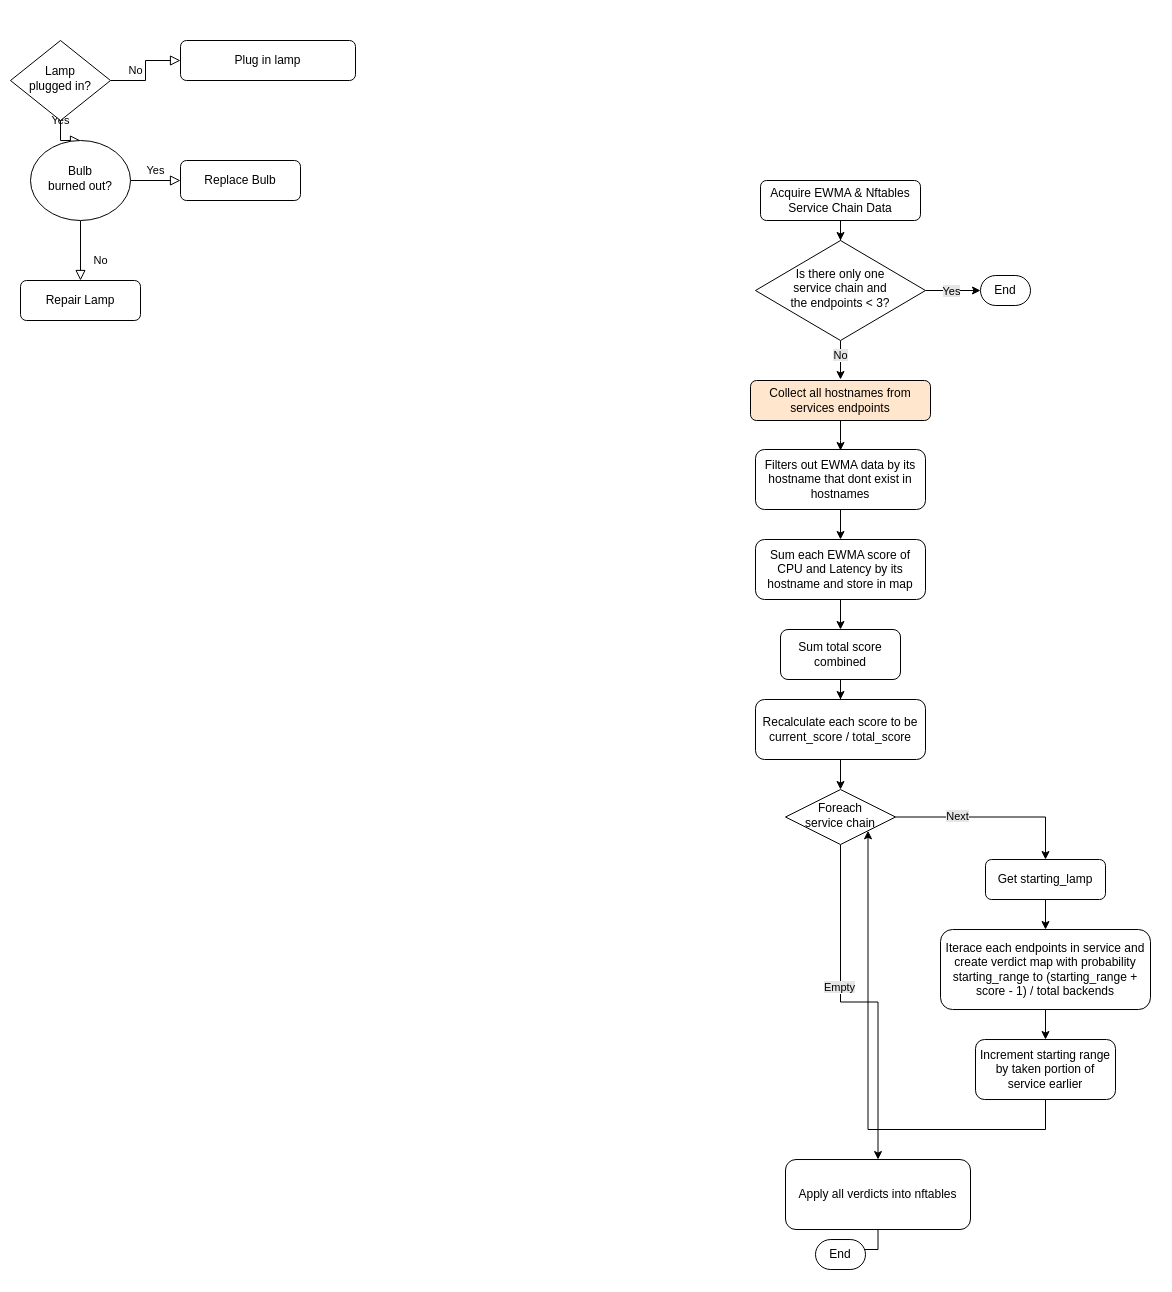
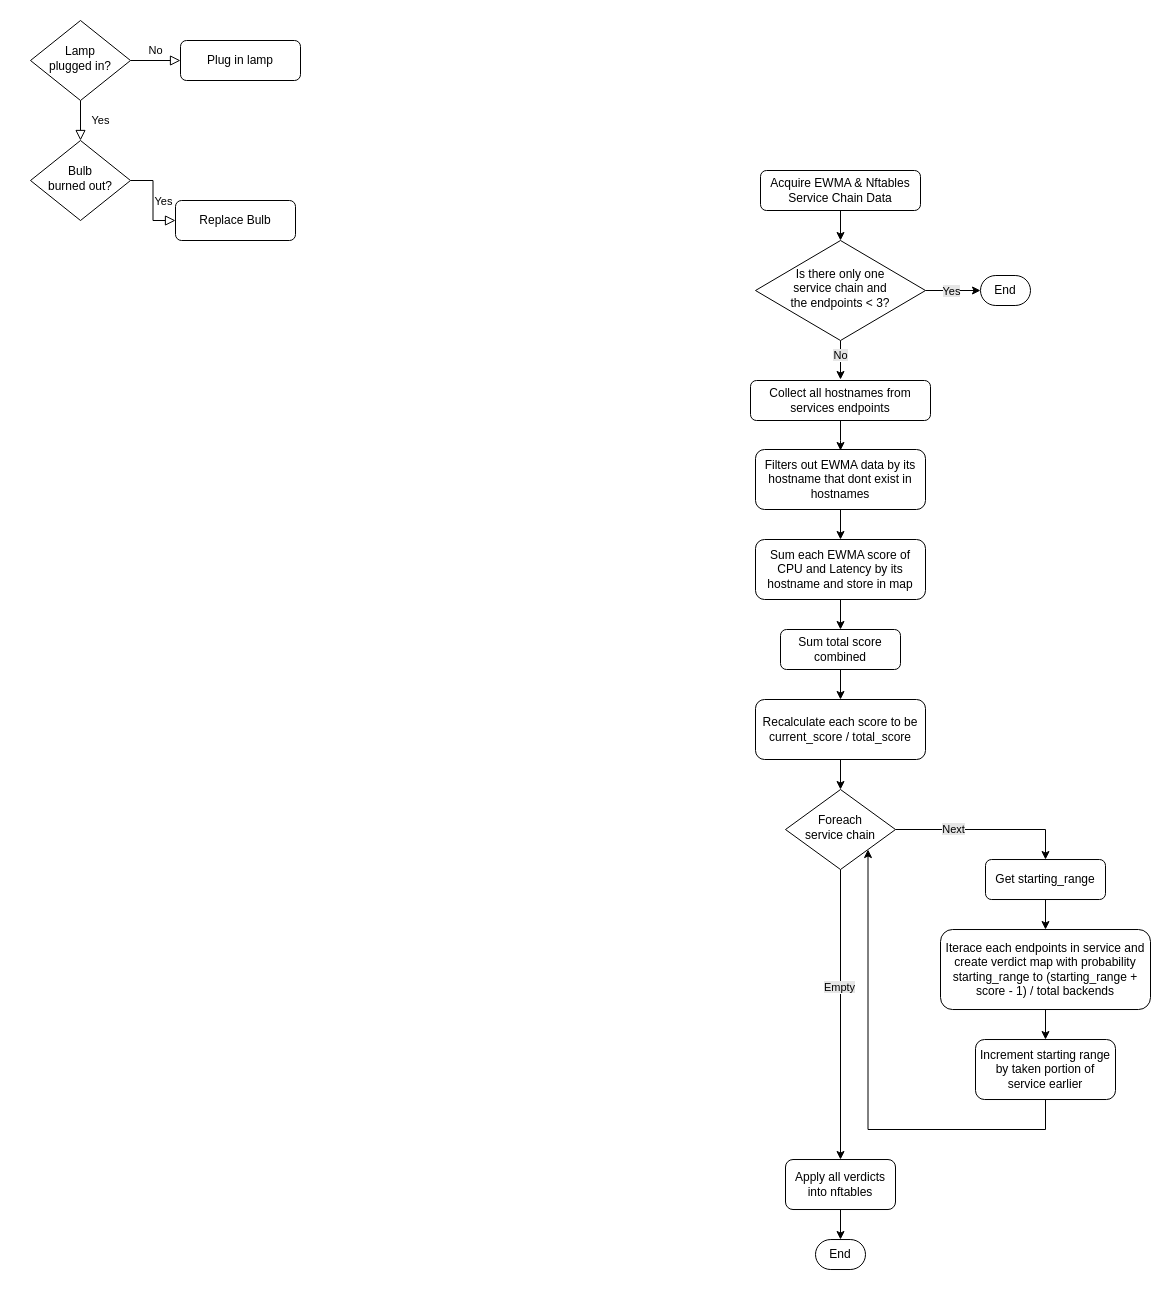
(268, 61) -> (241, 61)
(61, 81) -> (81, 61)
(81, 181) -> (81, 181)
(241, 181) -> (236, 221)
(841, 201) -> (841, 191)
(81, 245) -> none
(81, 301) -> none
(841, 401) -> (841, 401)
(841, 655) -> (841, 650)
(841, 817) -> (841, 830)
(1046, 880) -> (1046, 880)
(878, 1195) -> (841, 1185)
